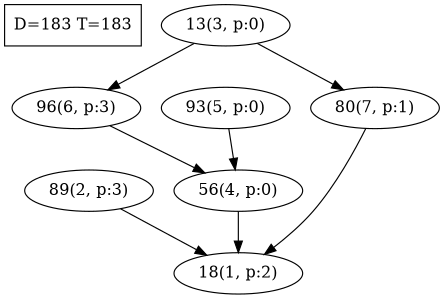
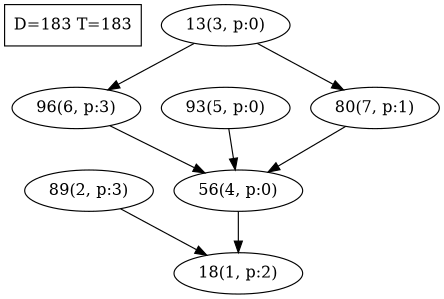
(327, 194) -> (312, 146)
